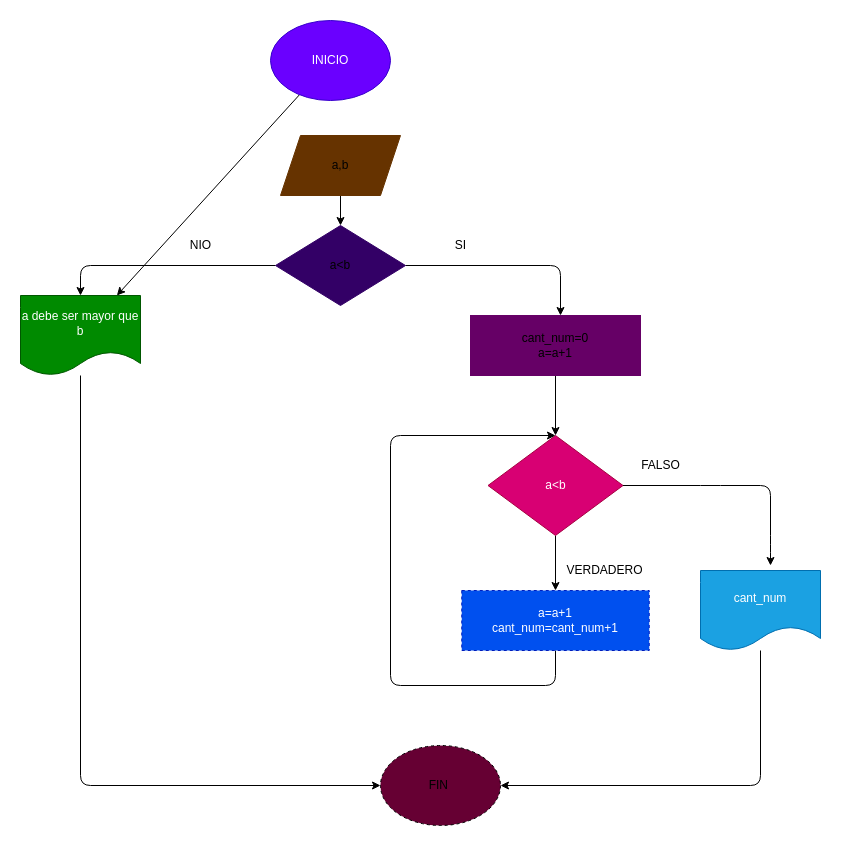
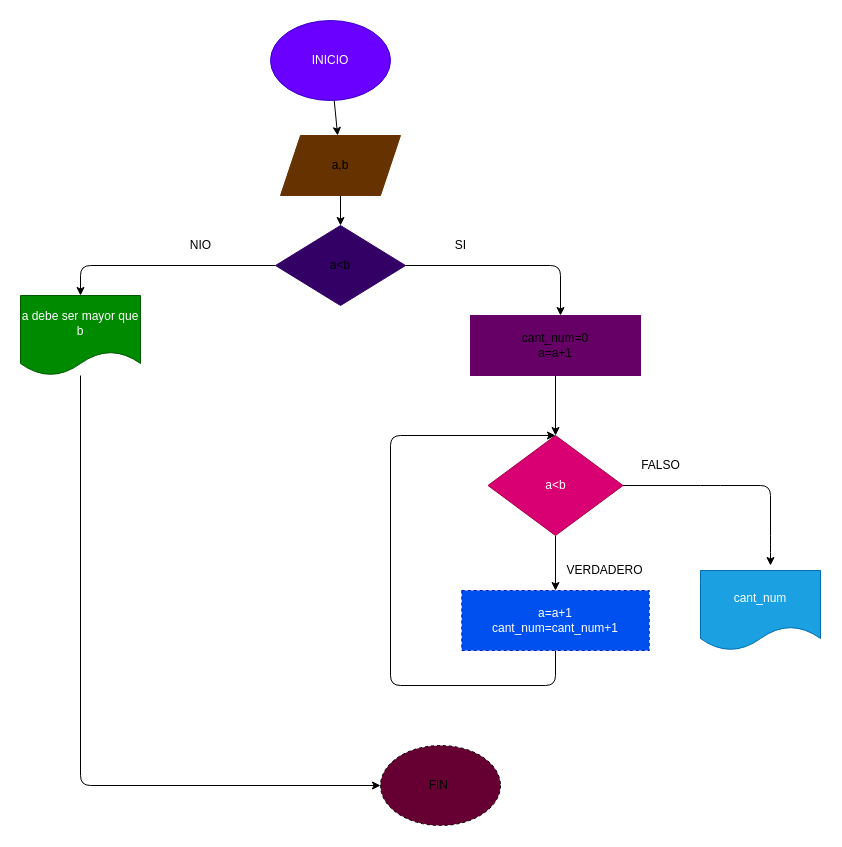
(211, 192) -> (336, 115)
(696, 786) -> none
